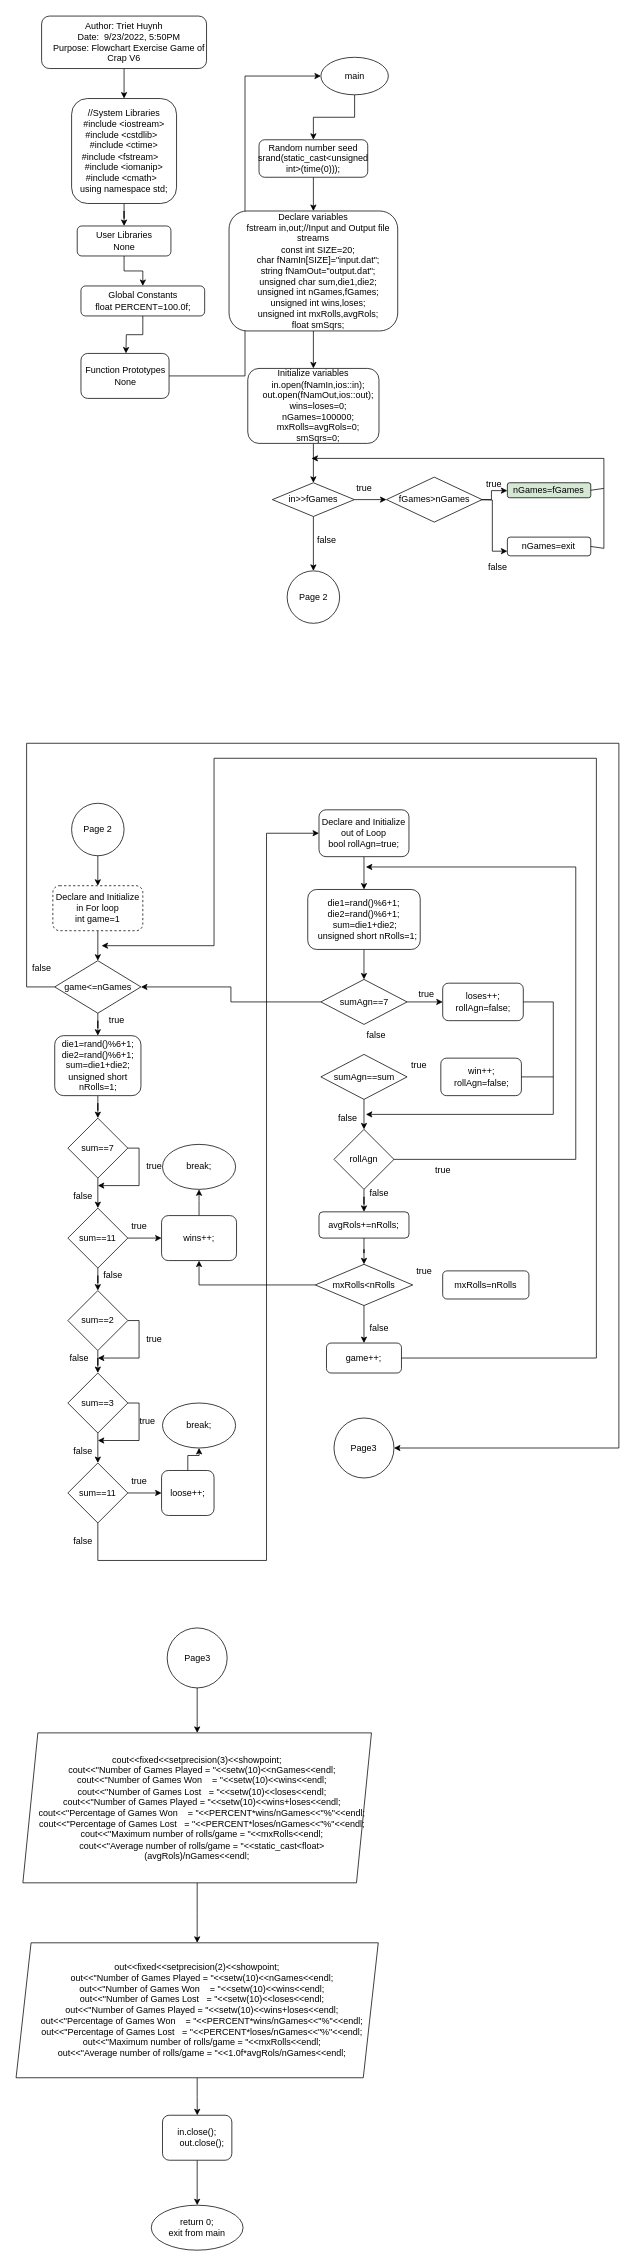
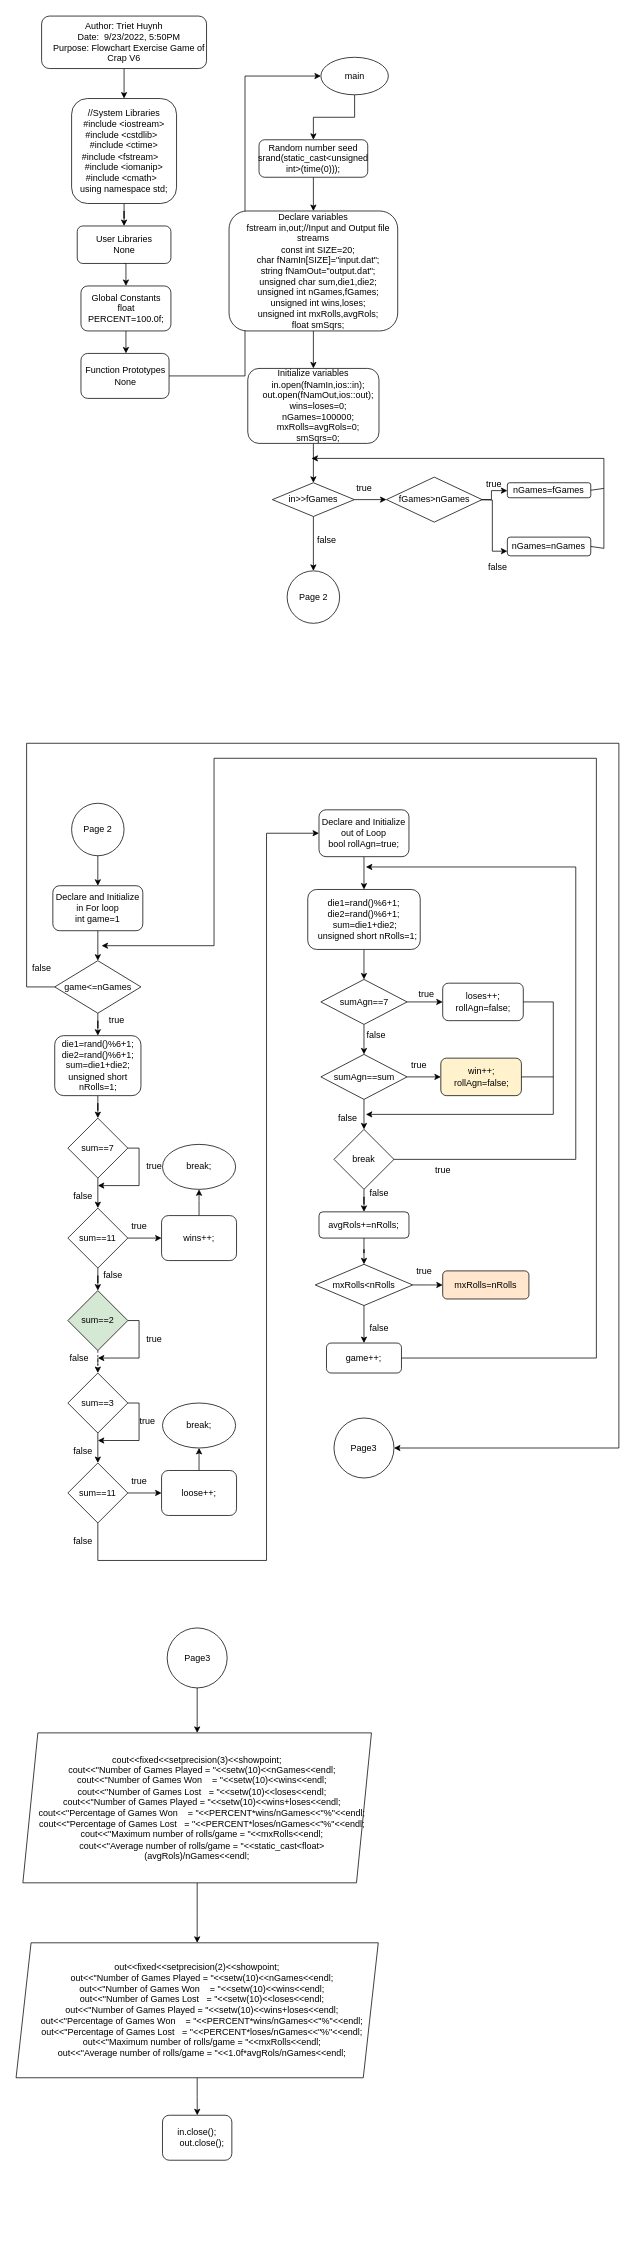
(124, 240) -> (124, 244)
(143, 300) -> (126, 308)
(549, 490) -> (549, 490)
(549, 546) -> (549, 546)
(98, 908) -> (98, 908)
(231, 1002) -> (364, 1047)
none -> (434, 1077)
(481, 1077) -> (481, 1077)
(364, 1159) -> (364, 1159)
(199, 1285) -> (436, 1285)
(486, 1285) -> (486, 1285)
(98, 1320) -> (98, 1320)
(98, 1364) -> (98, 1364)
(188, 1493) -> (199, 1493)
(197, 2180) -> none
(197, 2228) -> none
